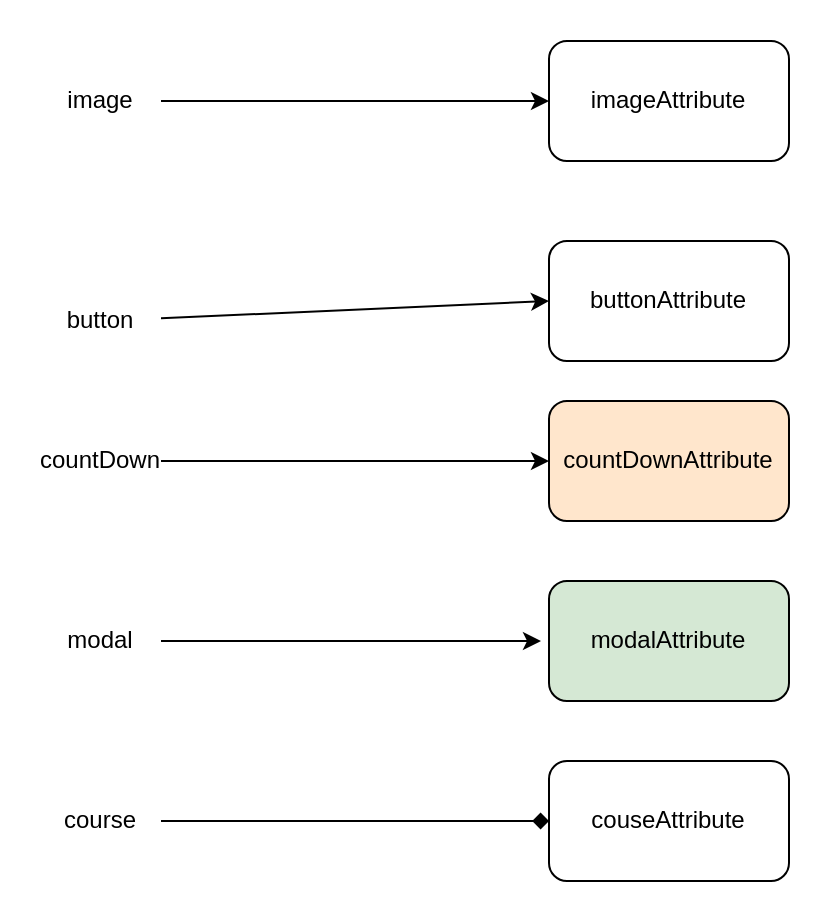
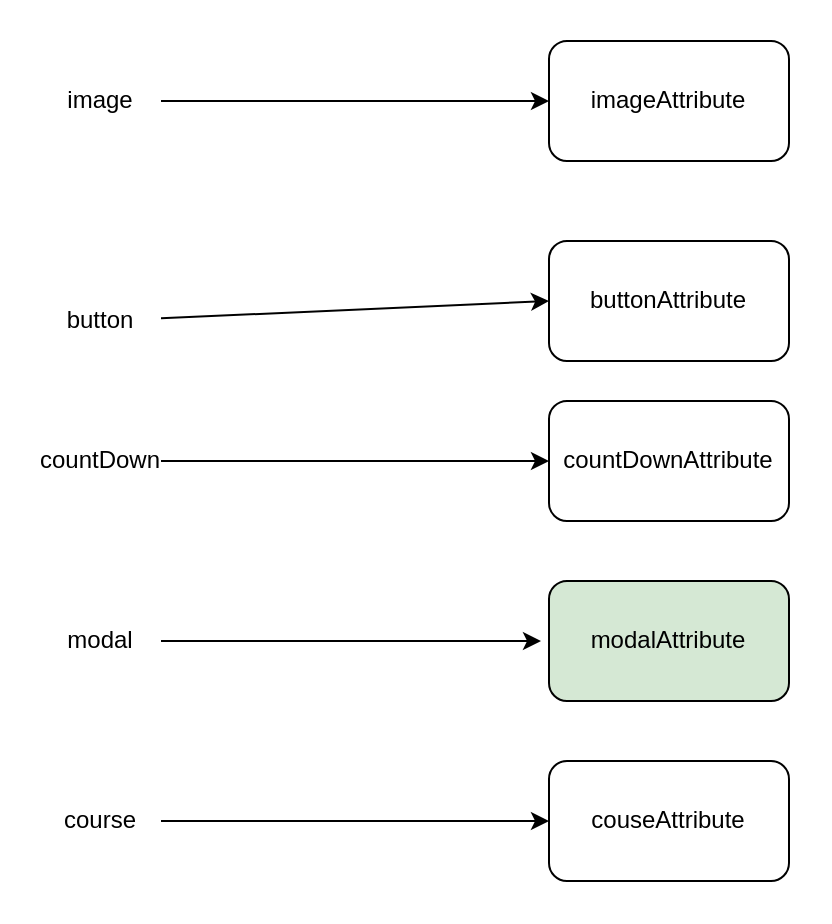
(669, 461) -> (669, 461)
(532, 821) -> (533, 821)
